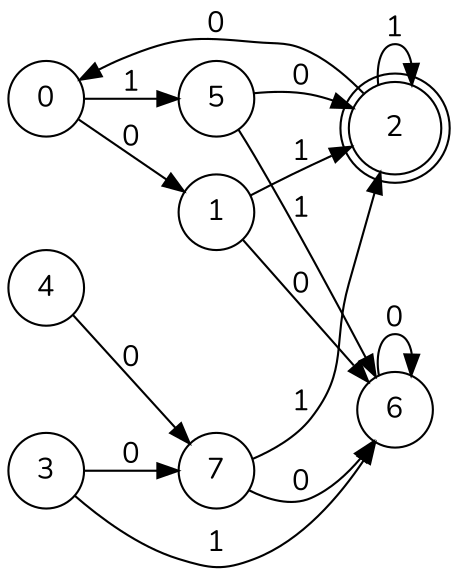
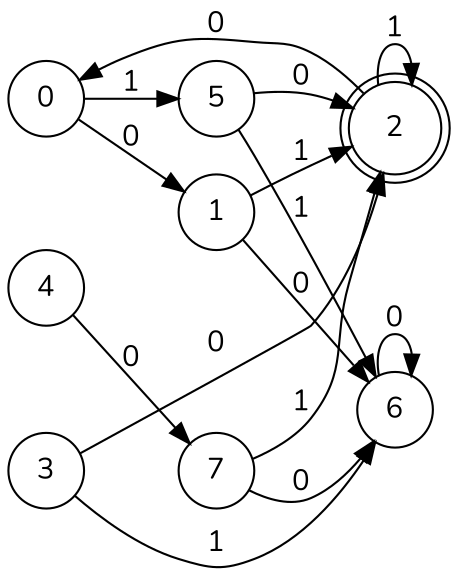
(121, 471) -> (261, 354)
